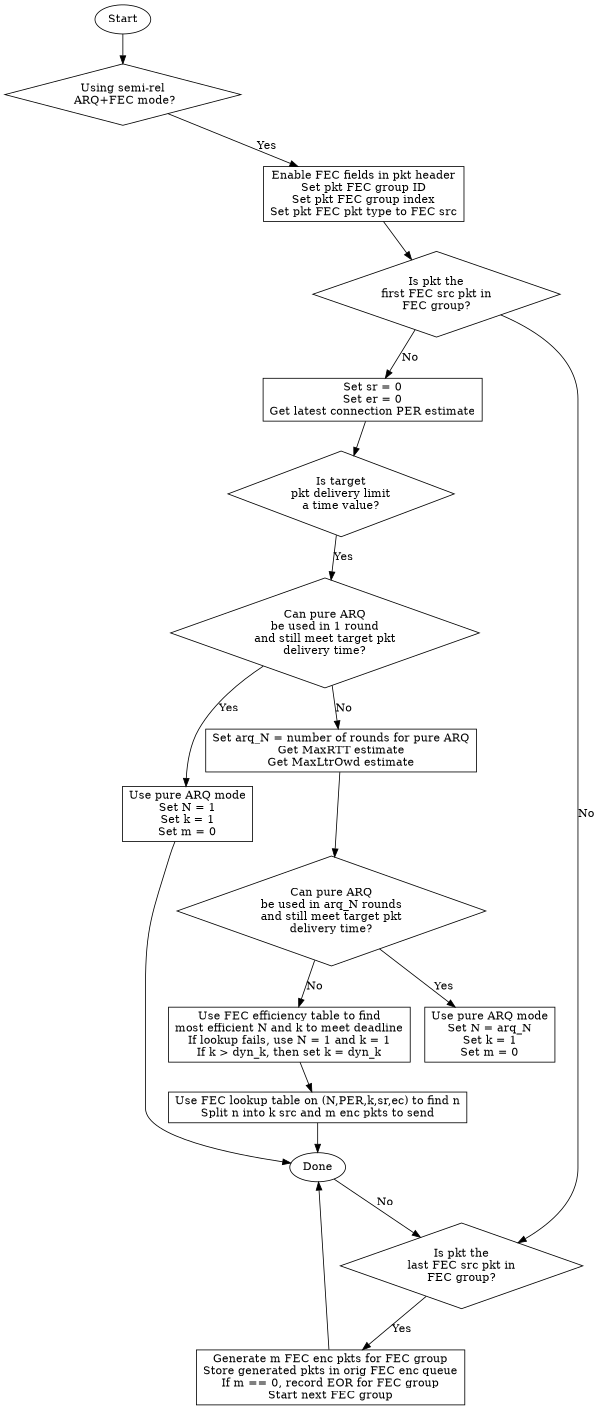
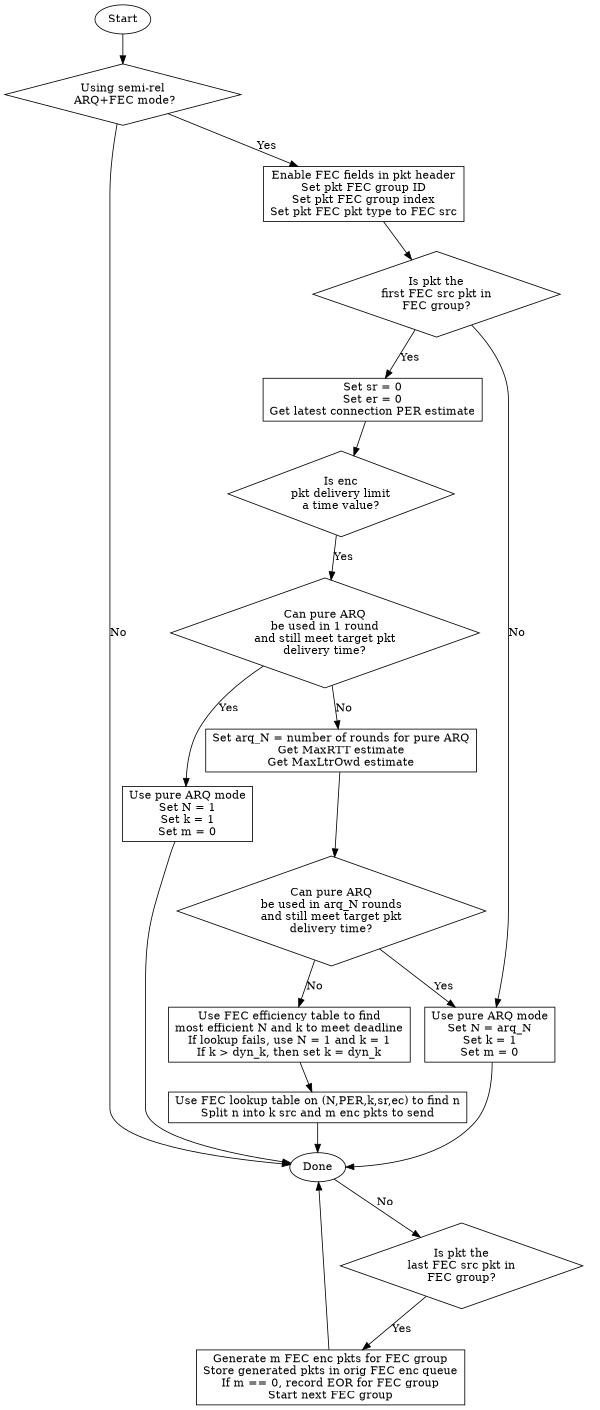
(410, 358) -> (410, 358)
(341, 494) -> (341, 494)
none -> (110, 710)
(578, 769) -> (508, 657)
none -> (448, 1143)
